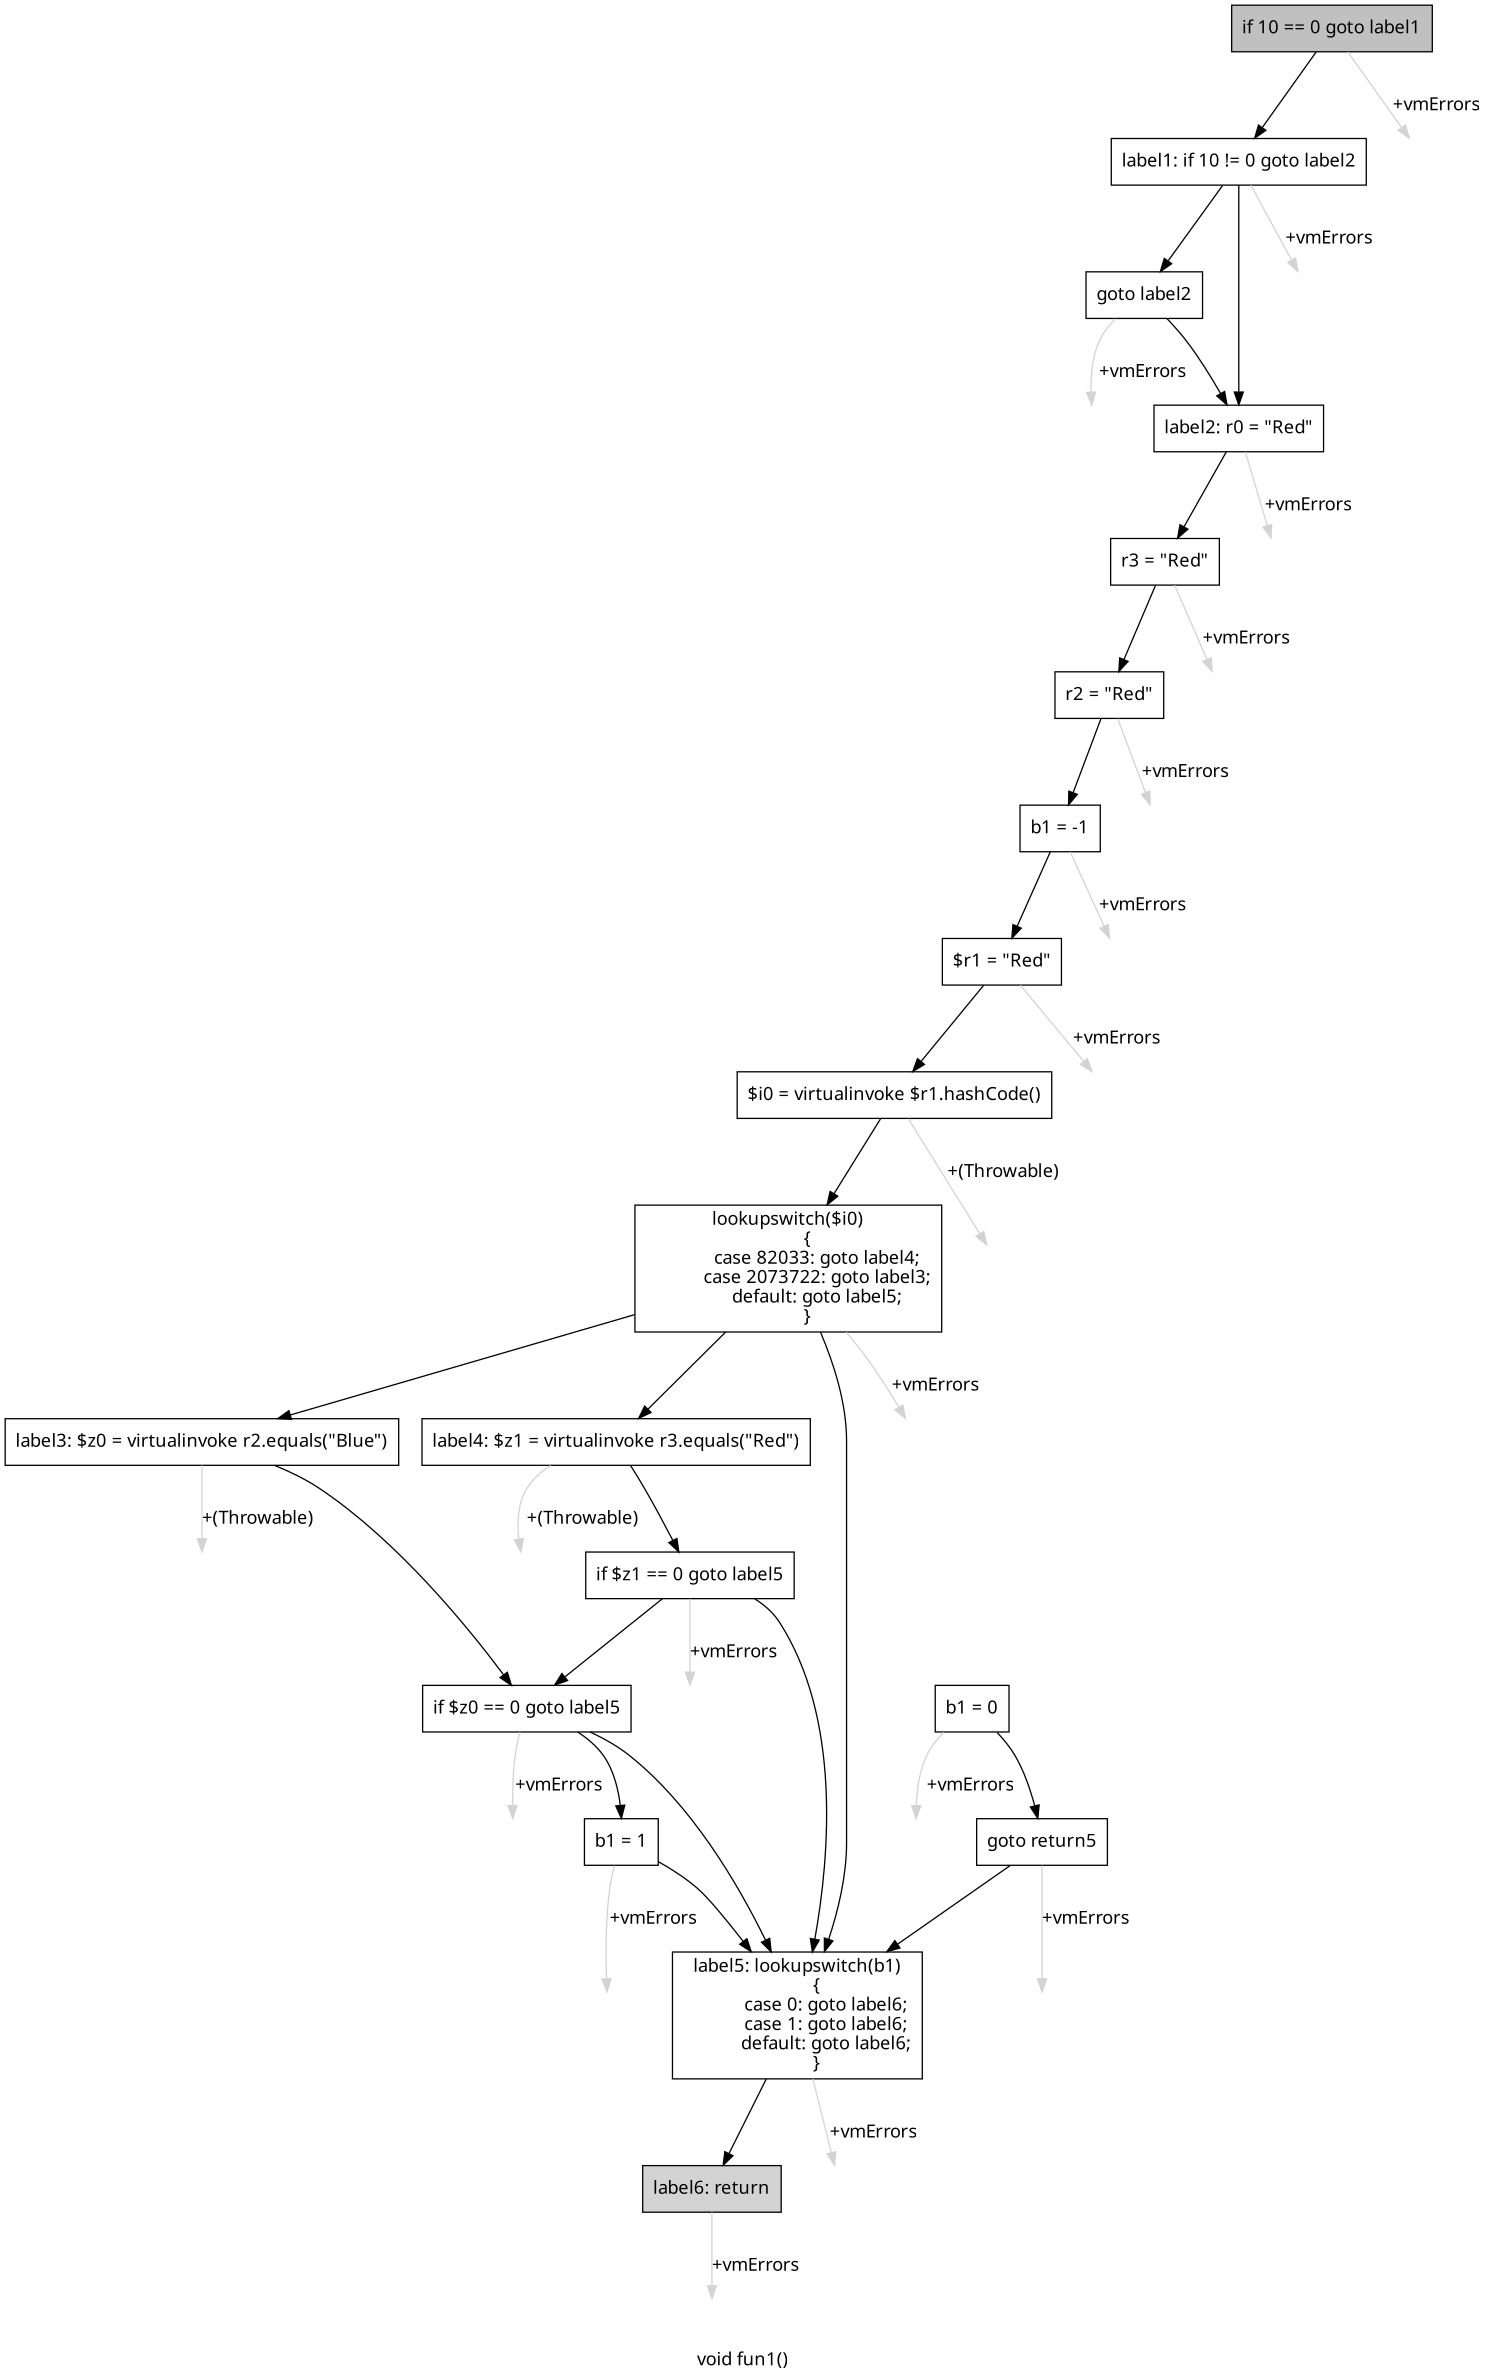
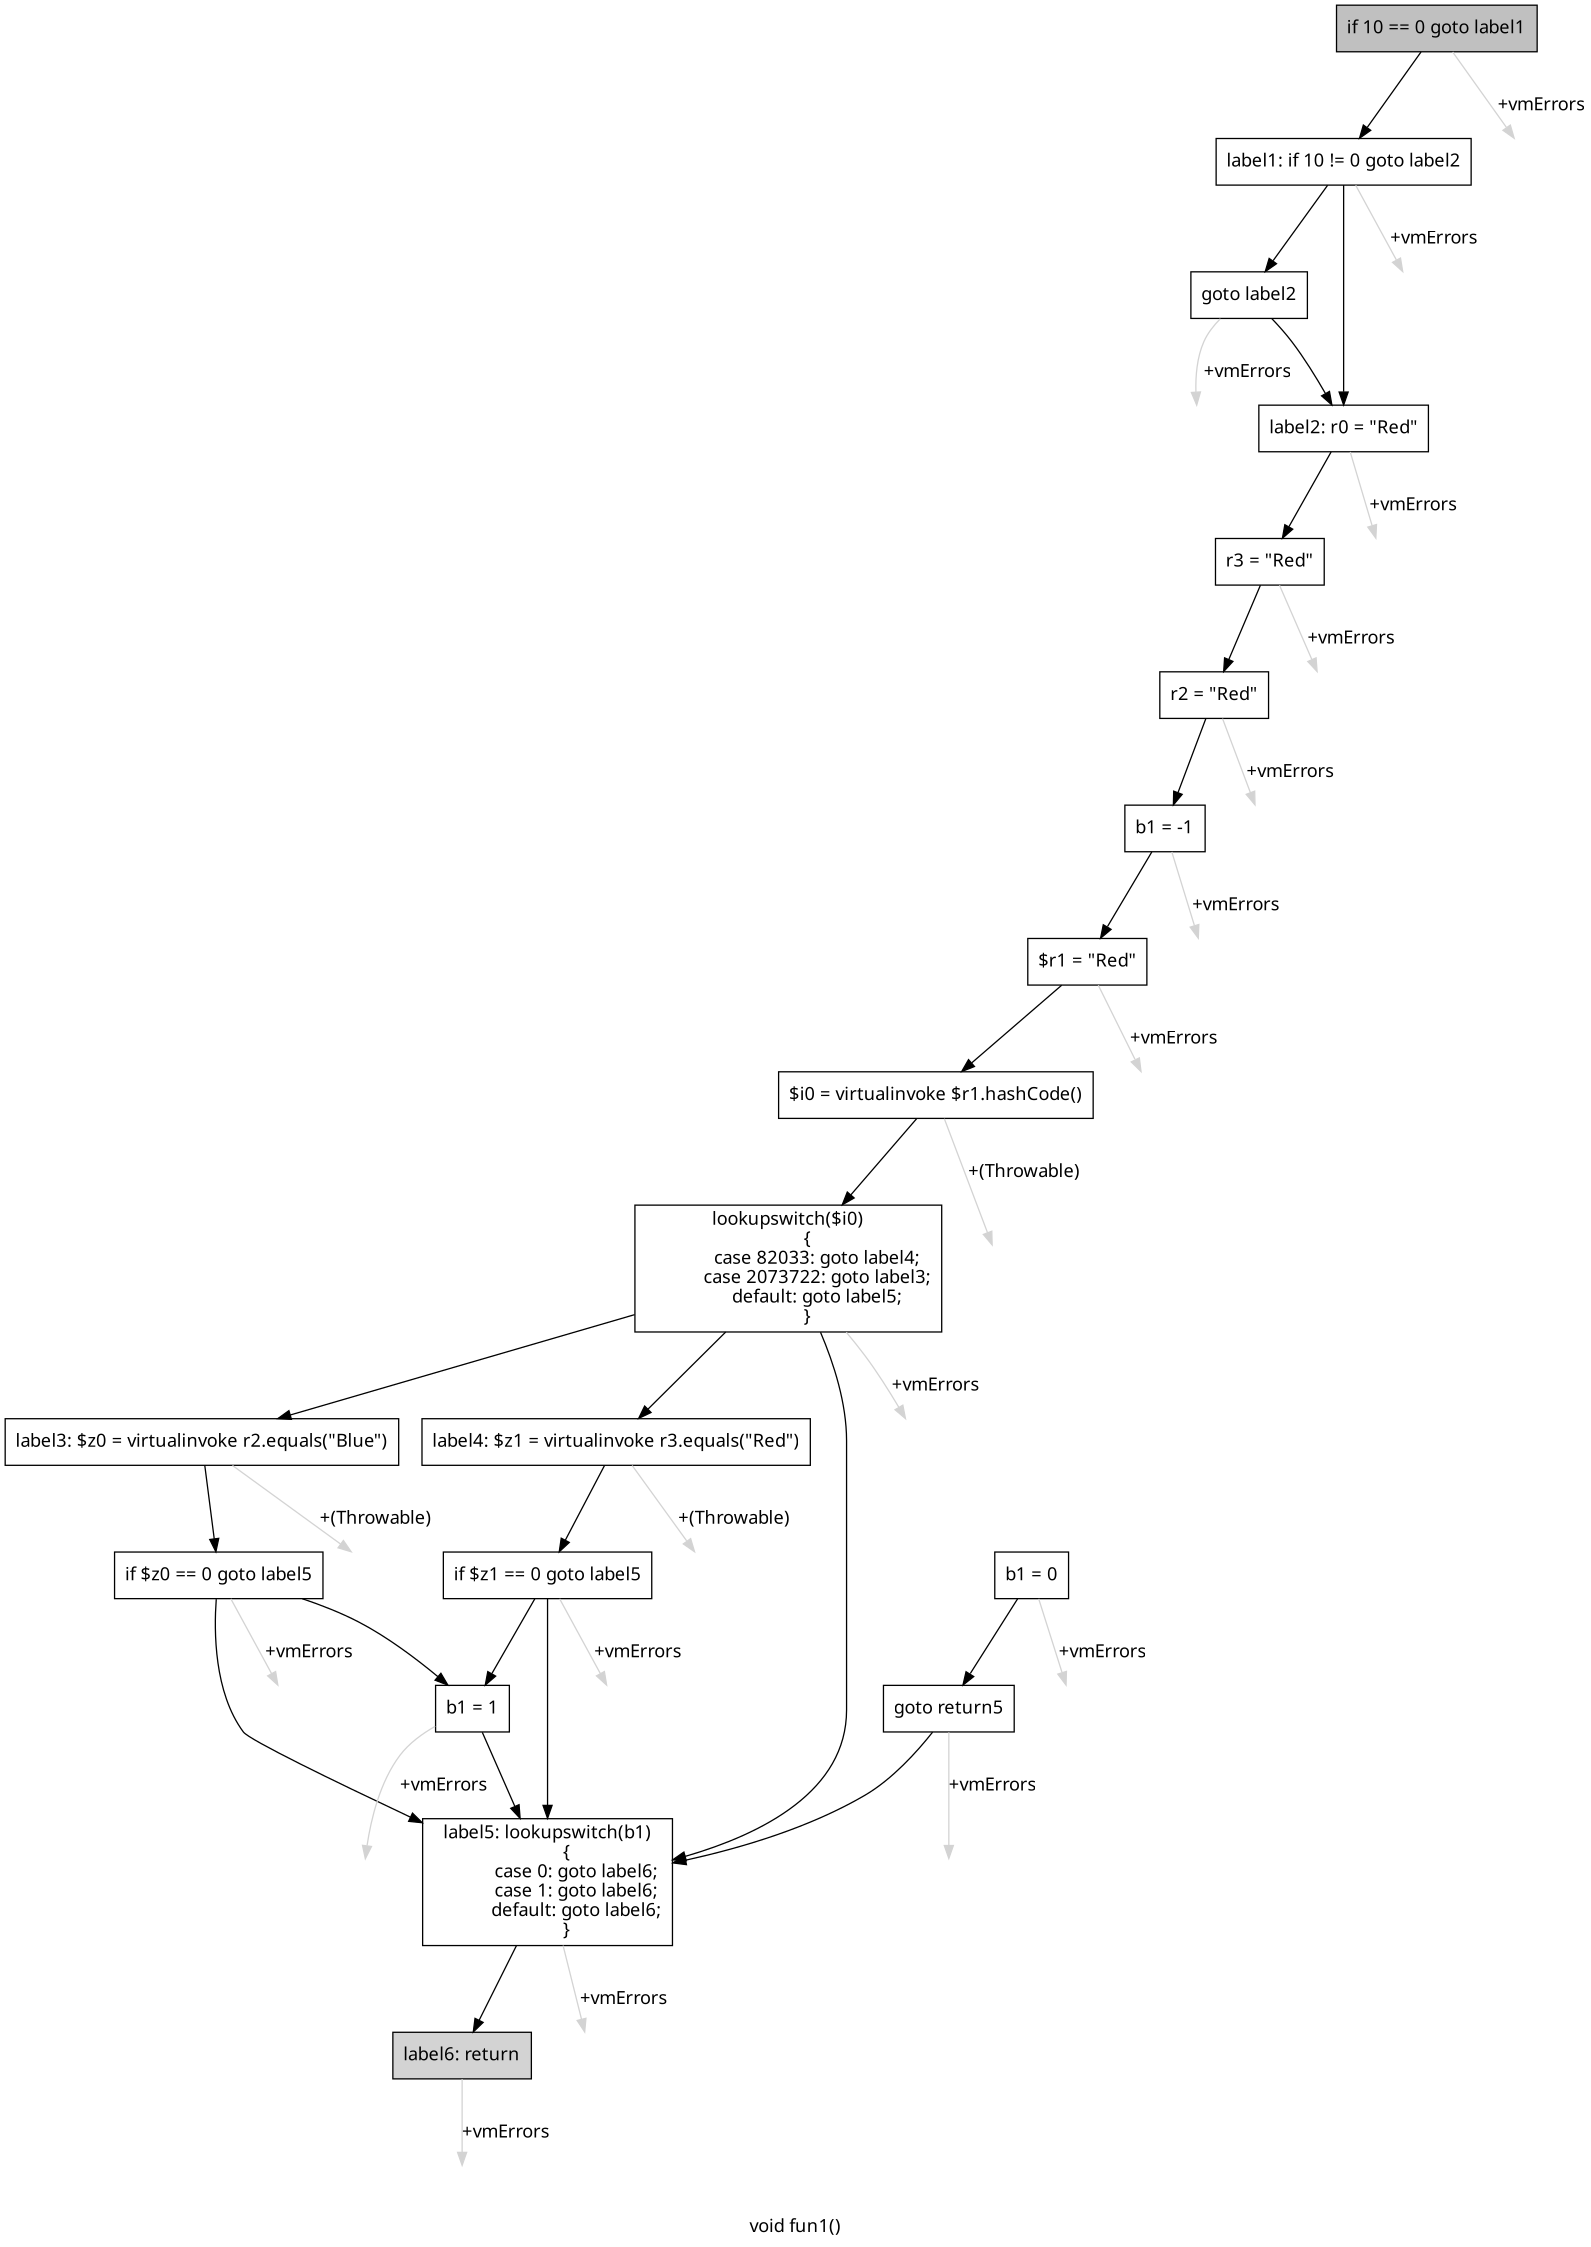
(614, 1638) -> (513, 1636)
